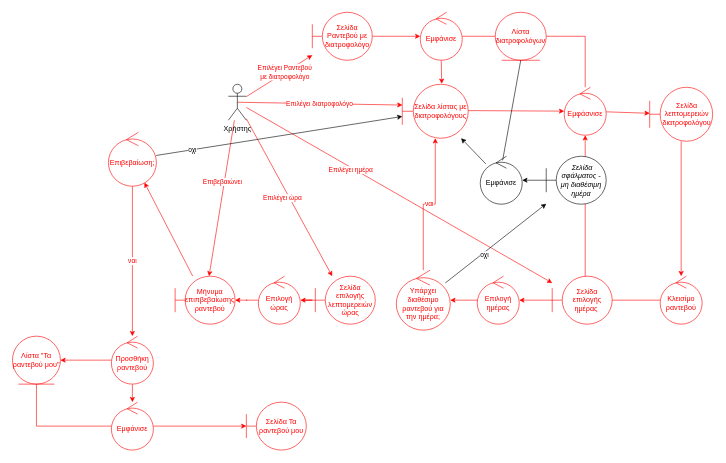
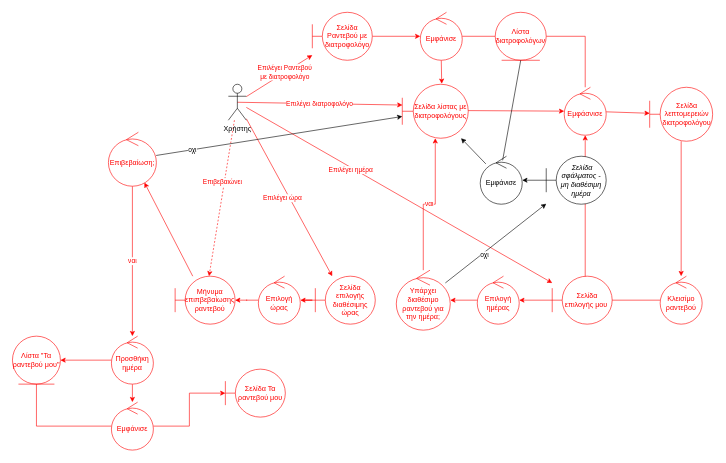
(222, 196) -> (222, 196)
(350, 300) -> (350, 300)
(587, 300) -> (587, 300)
(132, 363) -> (132, 363)
(276, 426) -> (255, 393)
